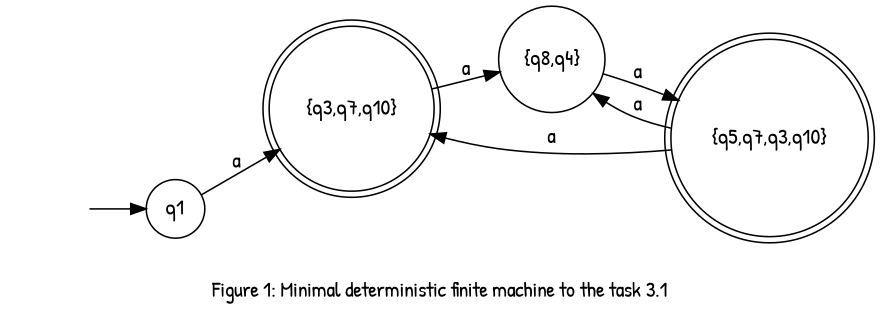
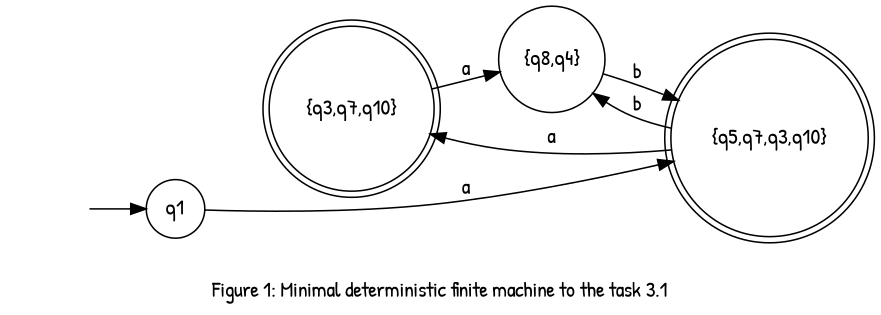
(638, 72) -> (638, 72)
(638, 105) -> (638, 105)
(234, 176) -> (433, 204)
